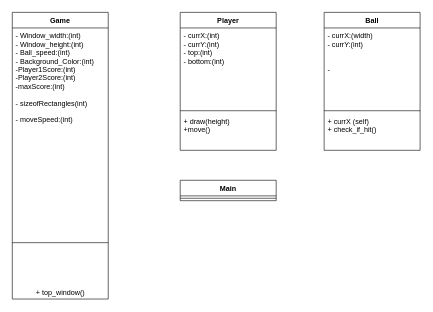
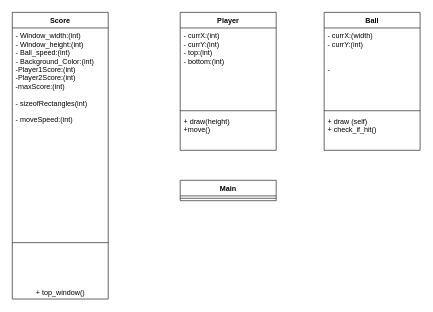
(60, 20) -> (60, 20)
(353, 121) -> (351, 121)
